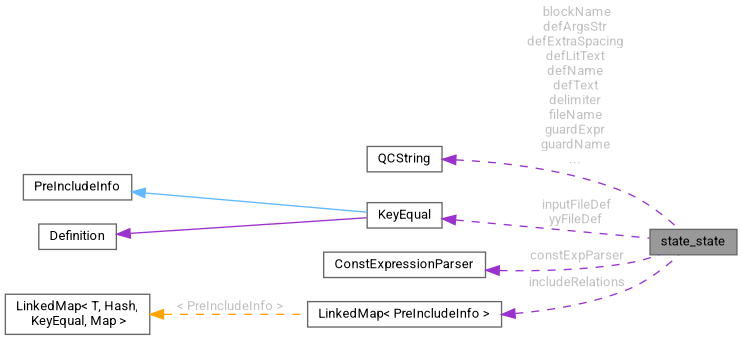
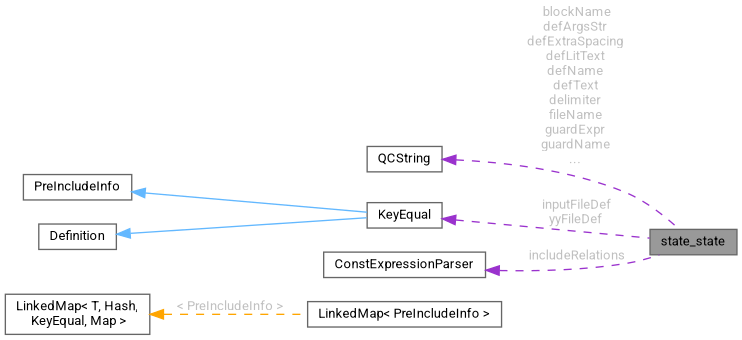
(249, 226) -> (249, 226)
(576, 256) -> (576, 256)
(602, 298) -> none
